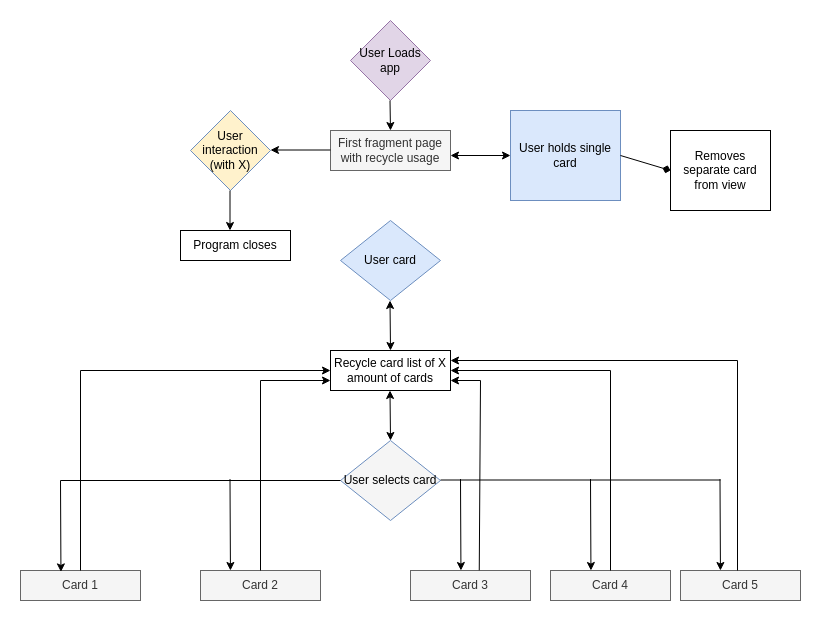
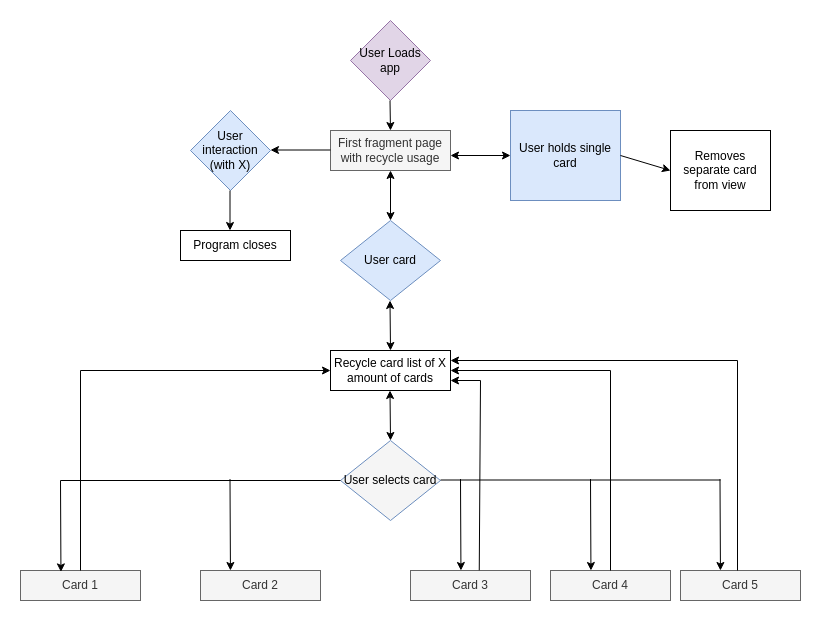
(231, 151) -> (231, 151)
(662, 168) -> (662, 168)
none -> (391, 196)
(261, 445) -> none
